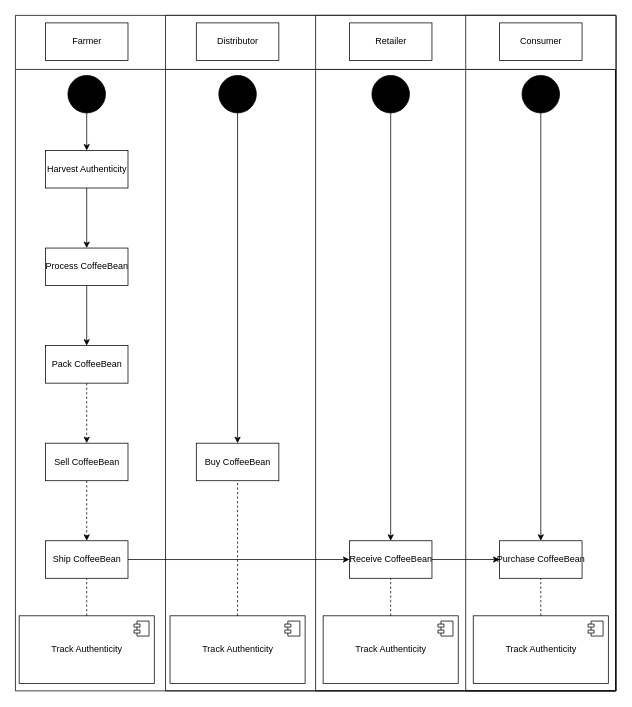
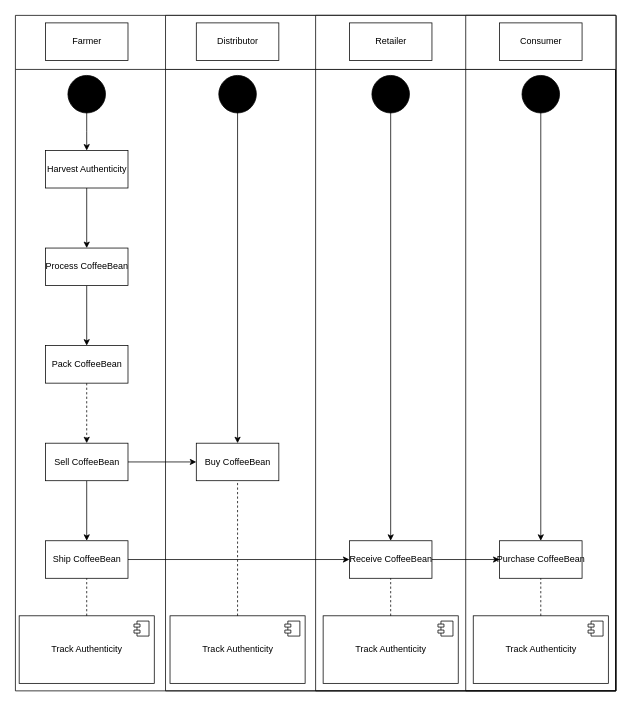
none -> (189, 462)
(87, 508) -> (87, 508)
